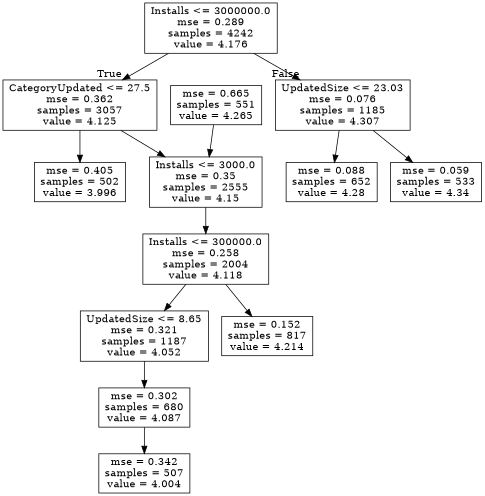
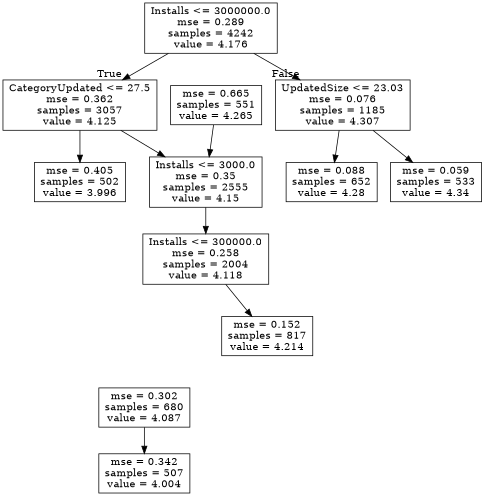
(144, 336) -> none
